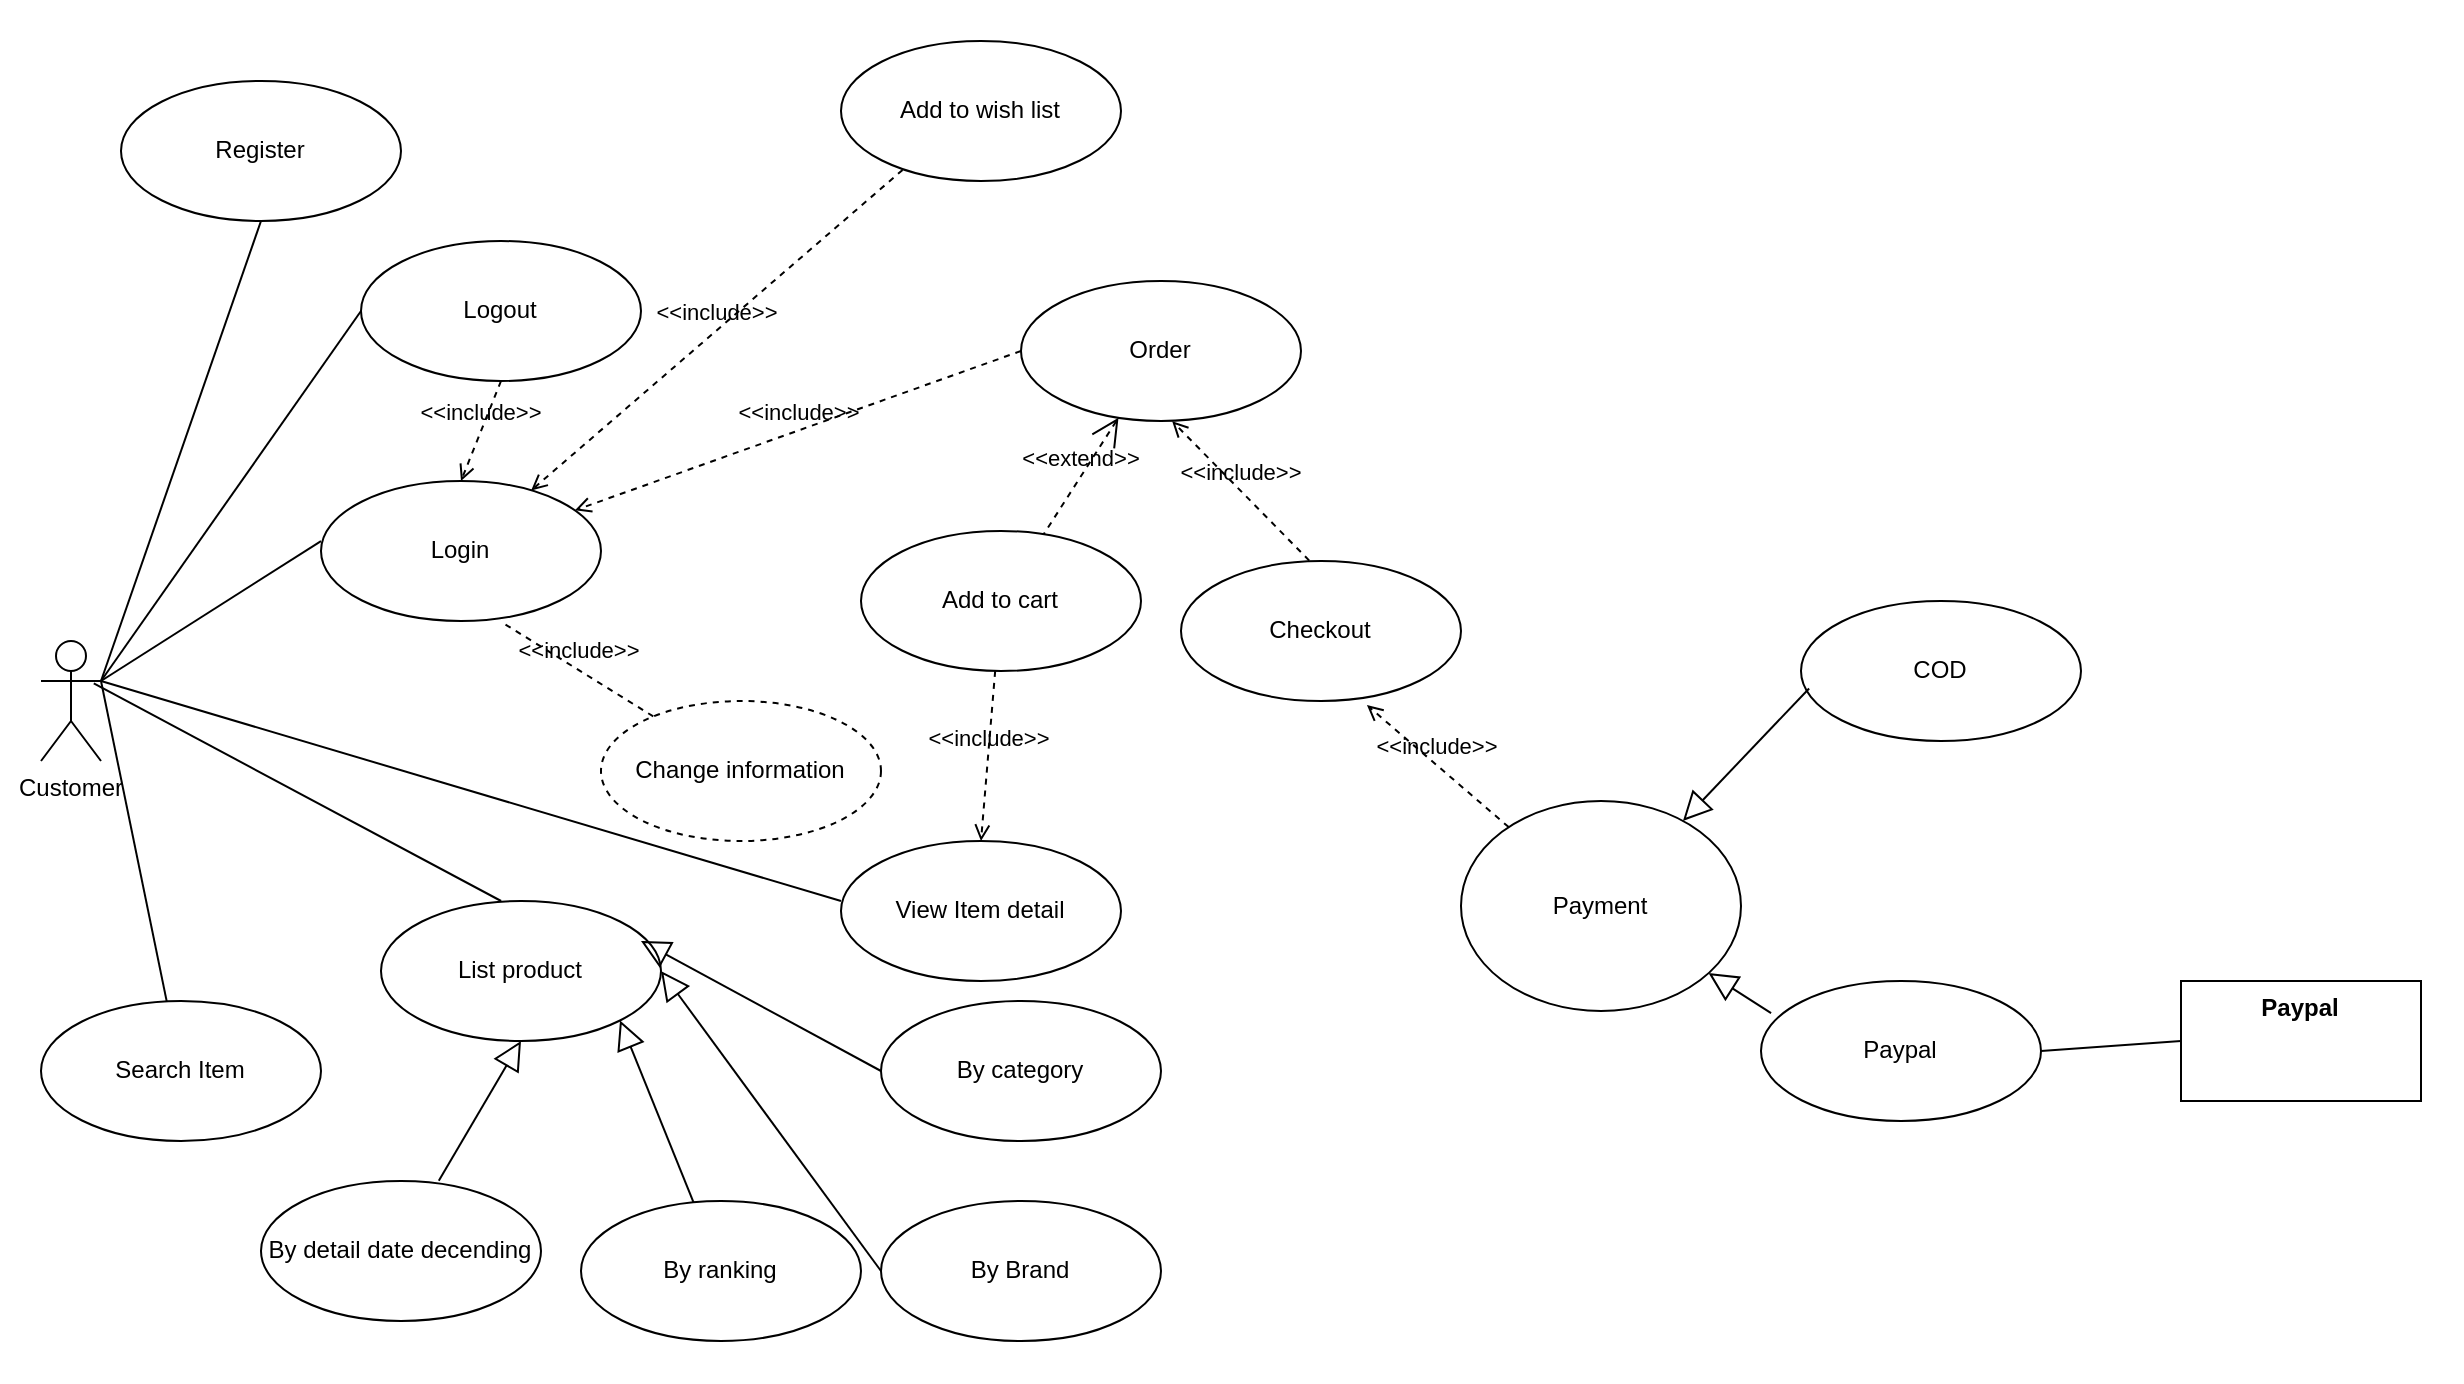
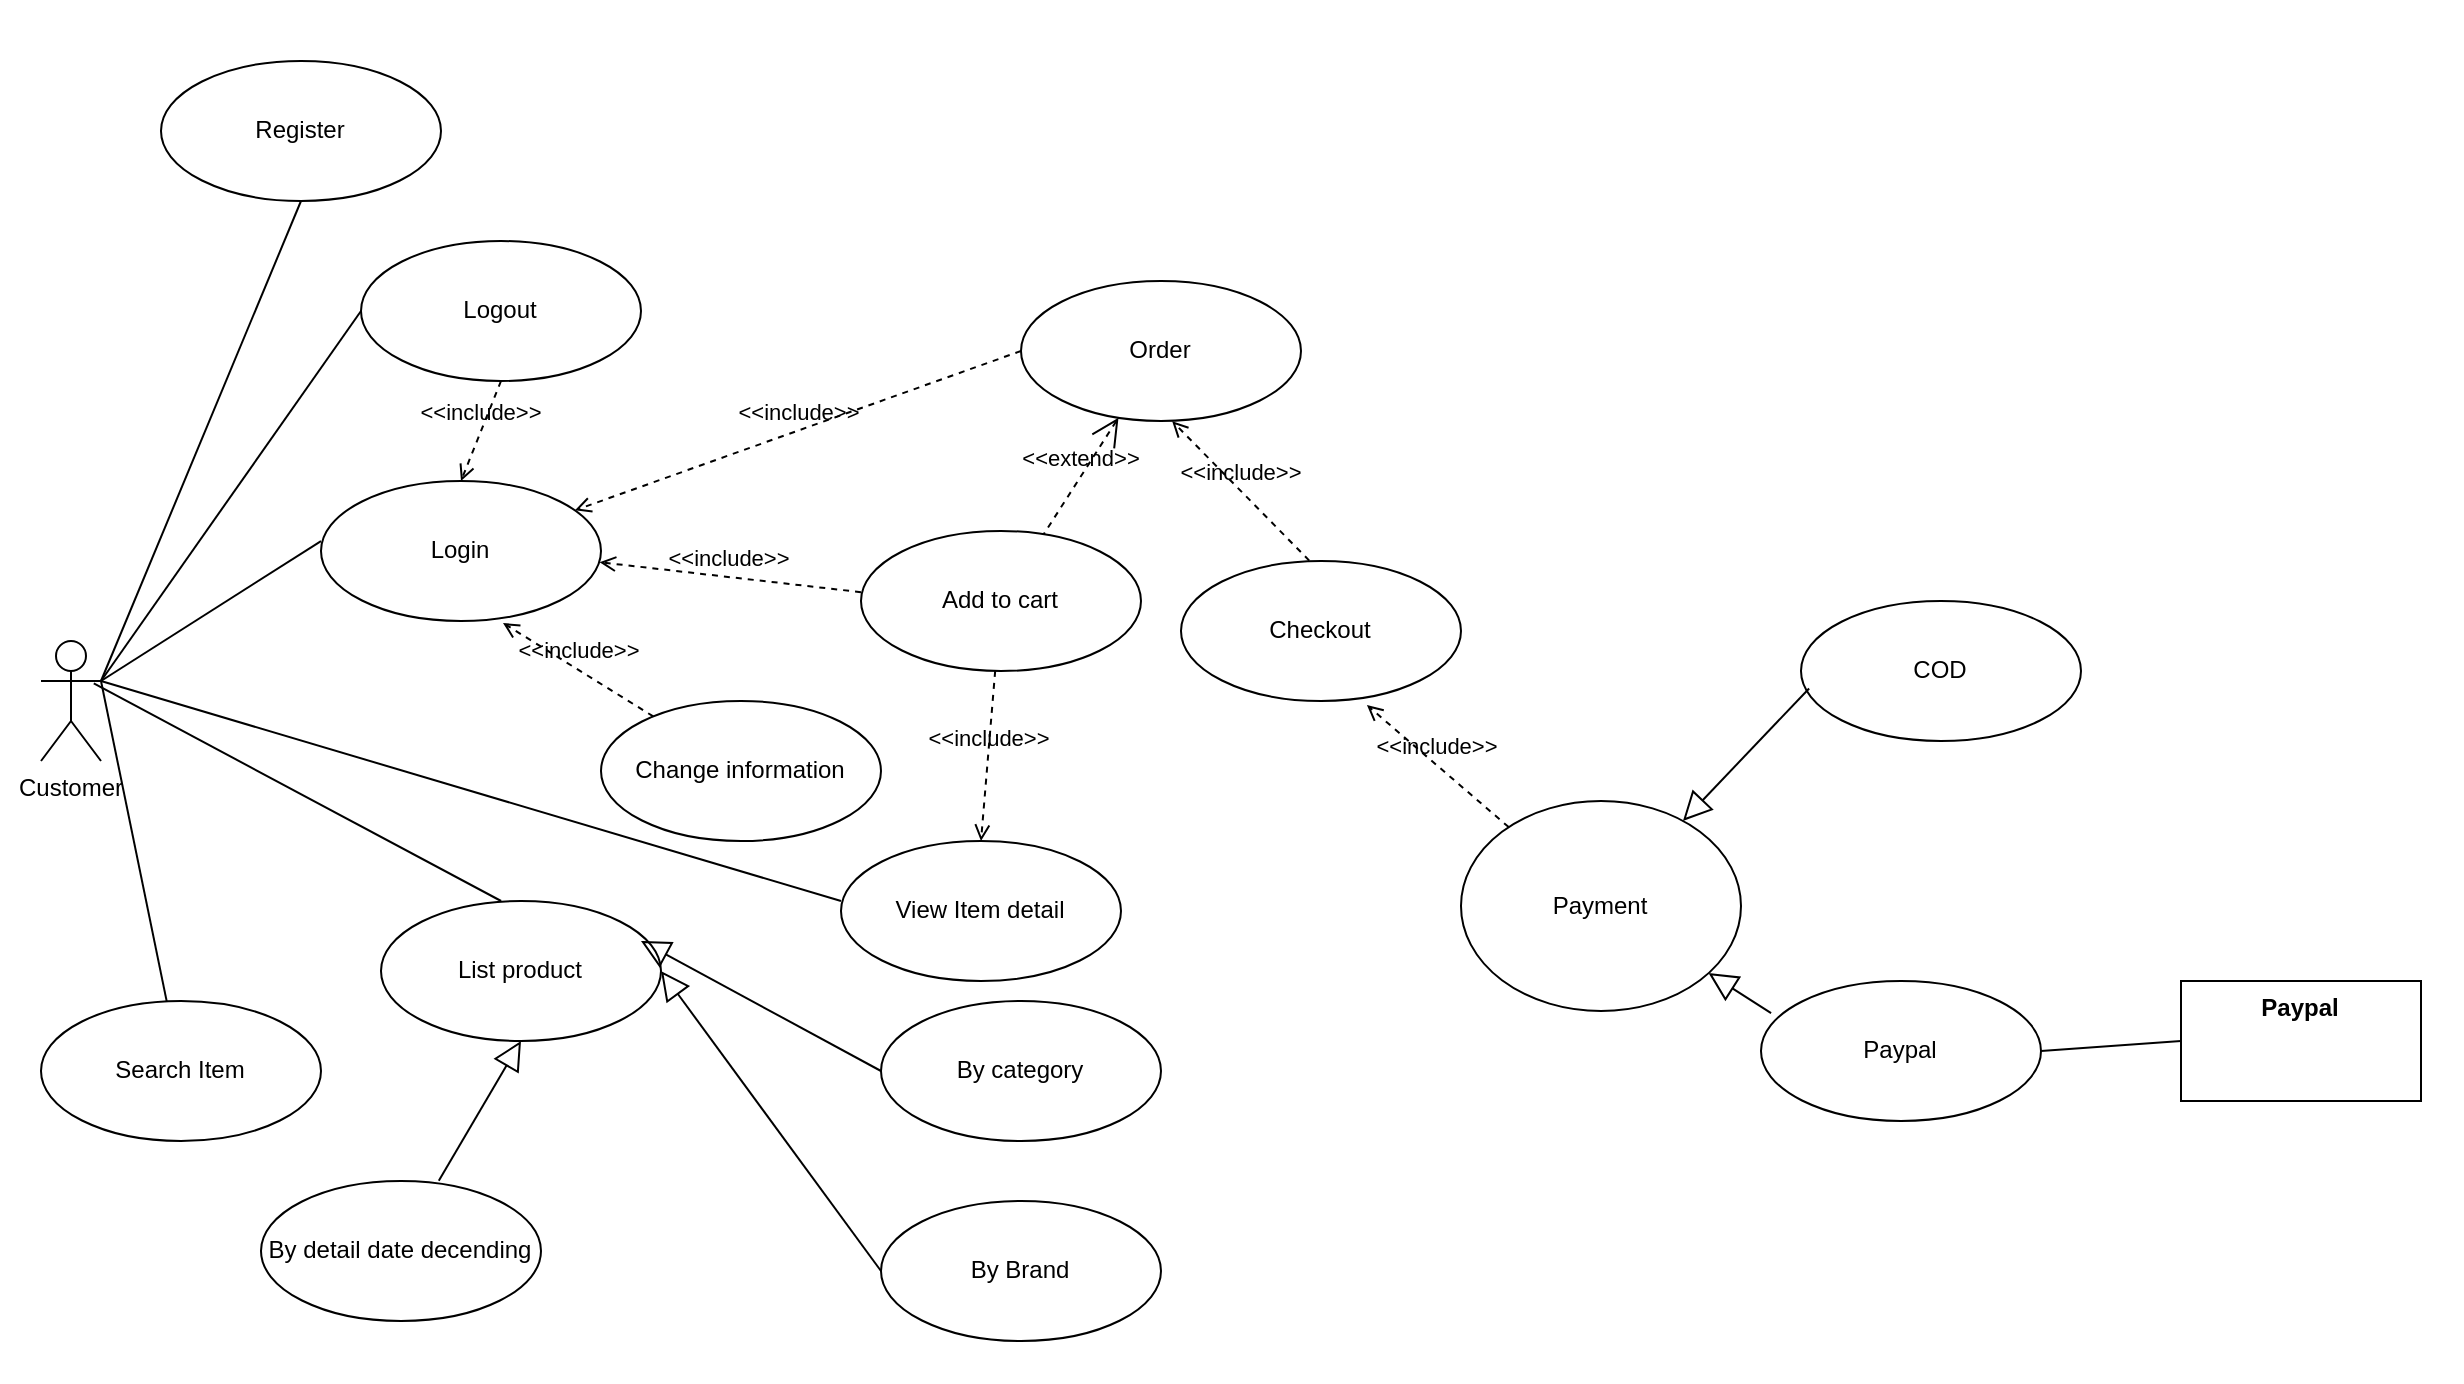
(981, 111) -> none
(261, 151) -> (301, 131)
(719, 329) -> none
none -> (734, 578)
(508, 626) -> (509, 627)
(741, 771) -> (741, 771)
(662, 1125) -> none
(721, 1271) -> none
